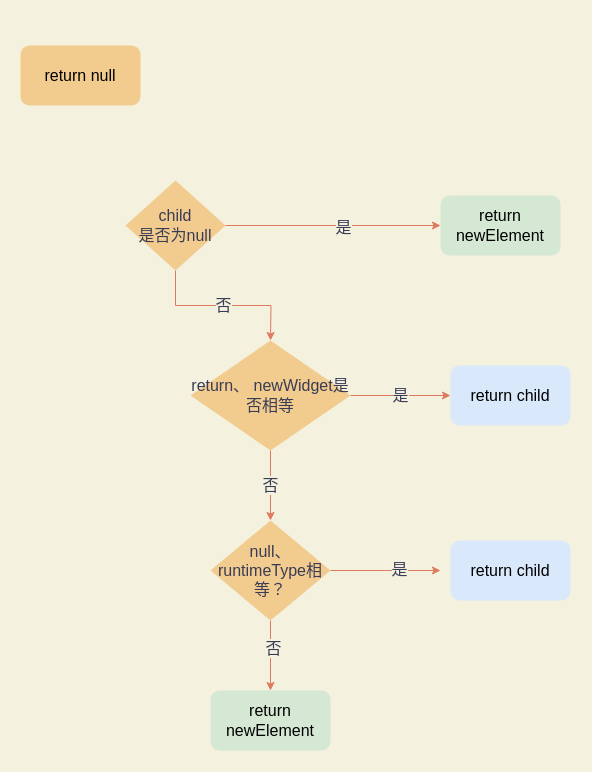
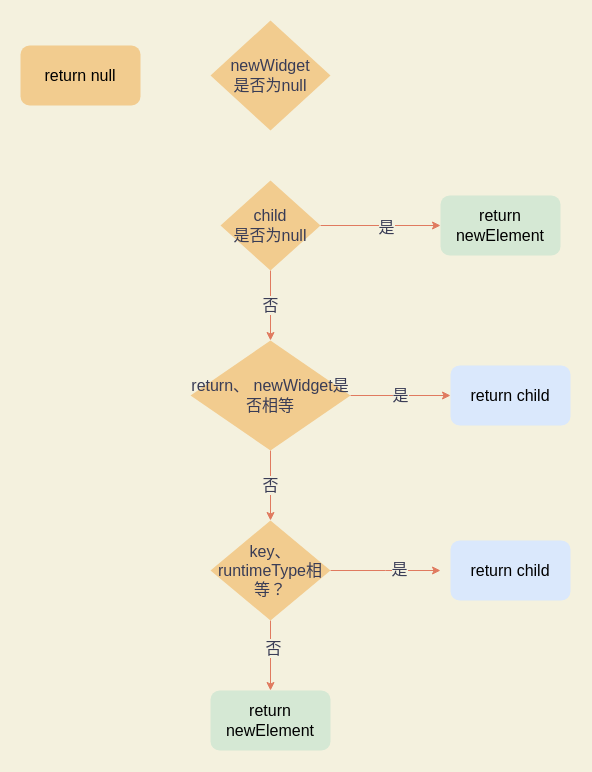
none -> (271, 76)
(176, 226) -> (271, 226)
(271, 571) -> (271, 571)
